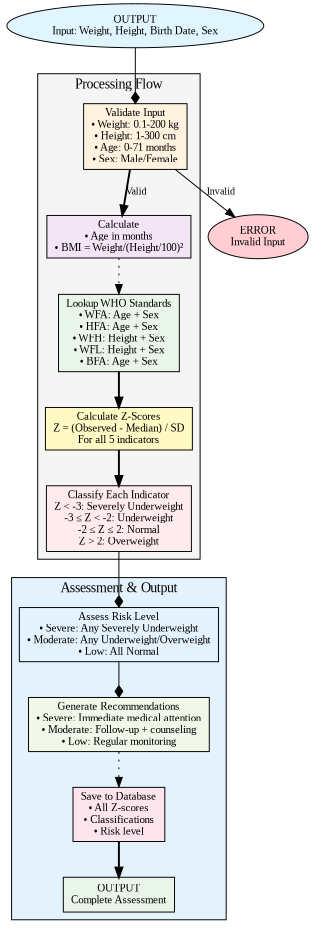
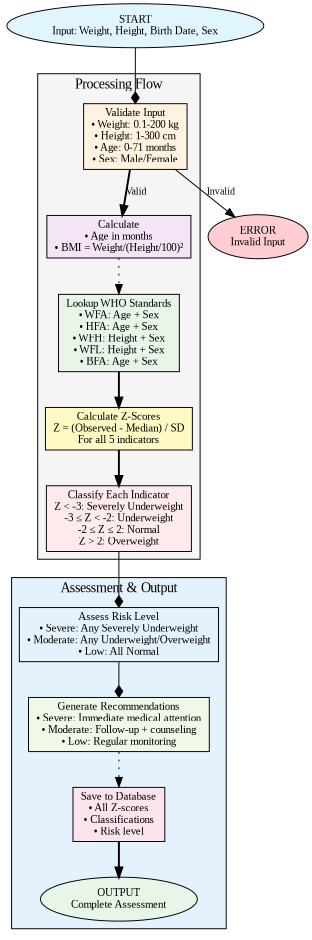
(135, 26) -> (135, 26)
(119, 895) -> (119, 899)
